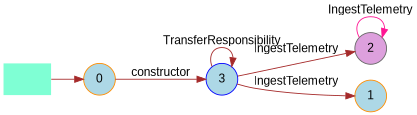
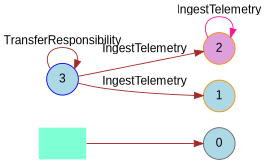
(371, 48) -> (219, 48)
(100, 79) -> (219, 144)
(156, 79) -> none
